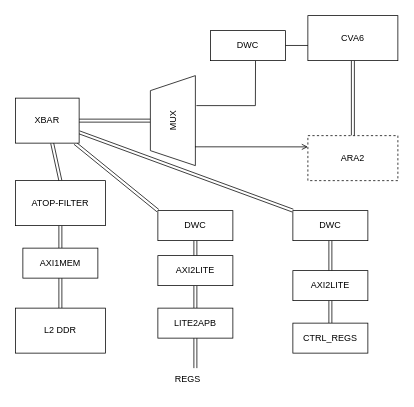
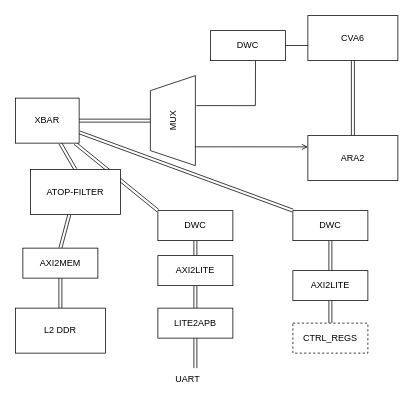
(353, 158) -> (353, 158)
(60, 203) -> (75, 192)
(60, 263) -> (60, 263)
(330, 338) -> (330, 338)
(188, 379) -> (188, 379)
